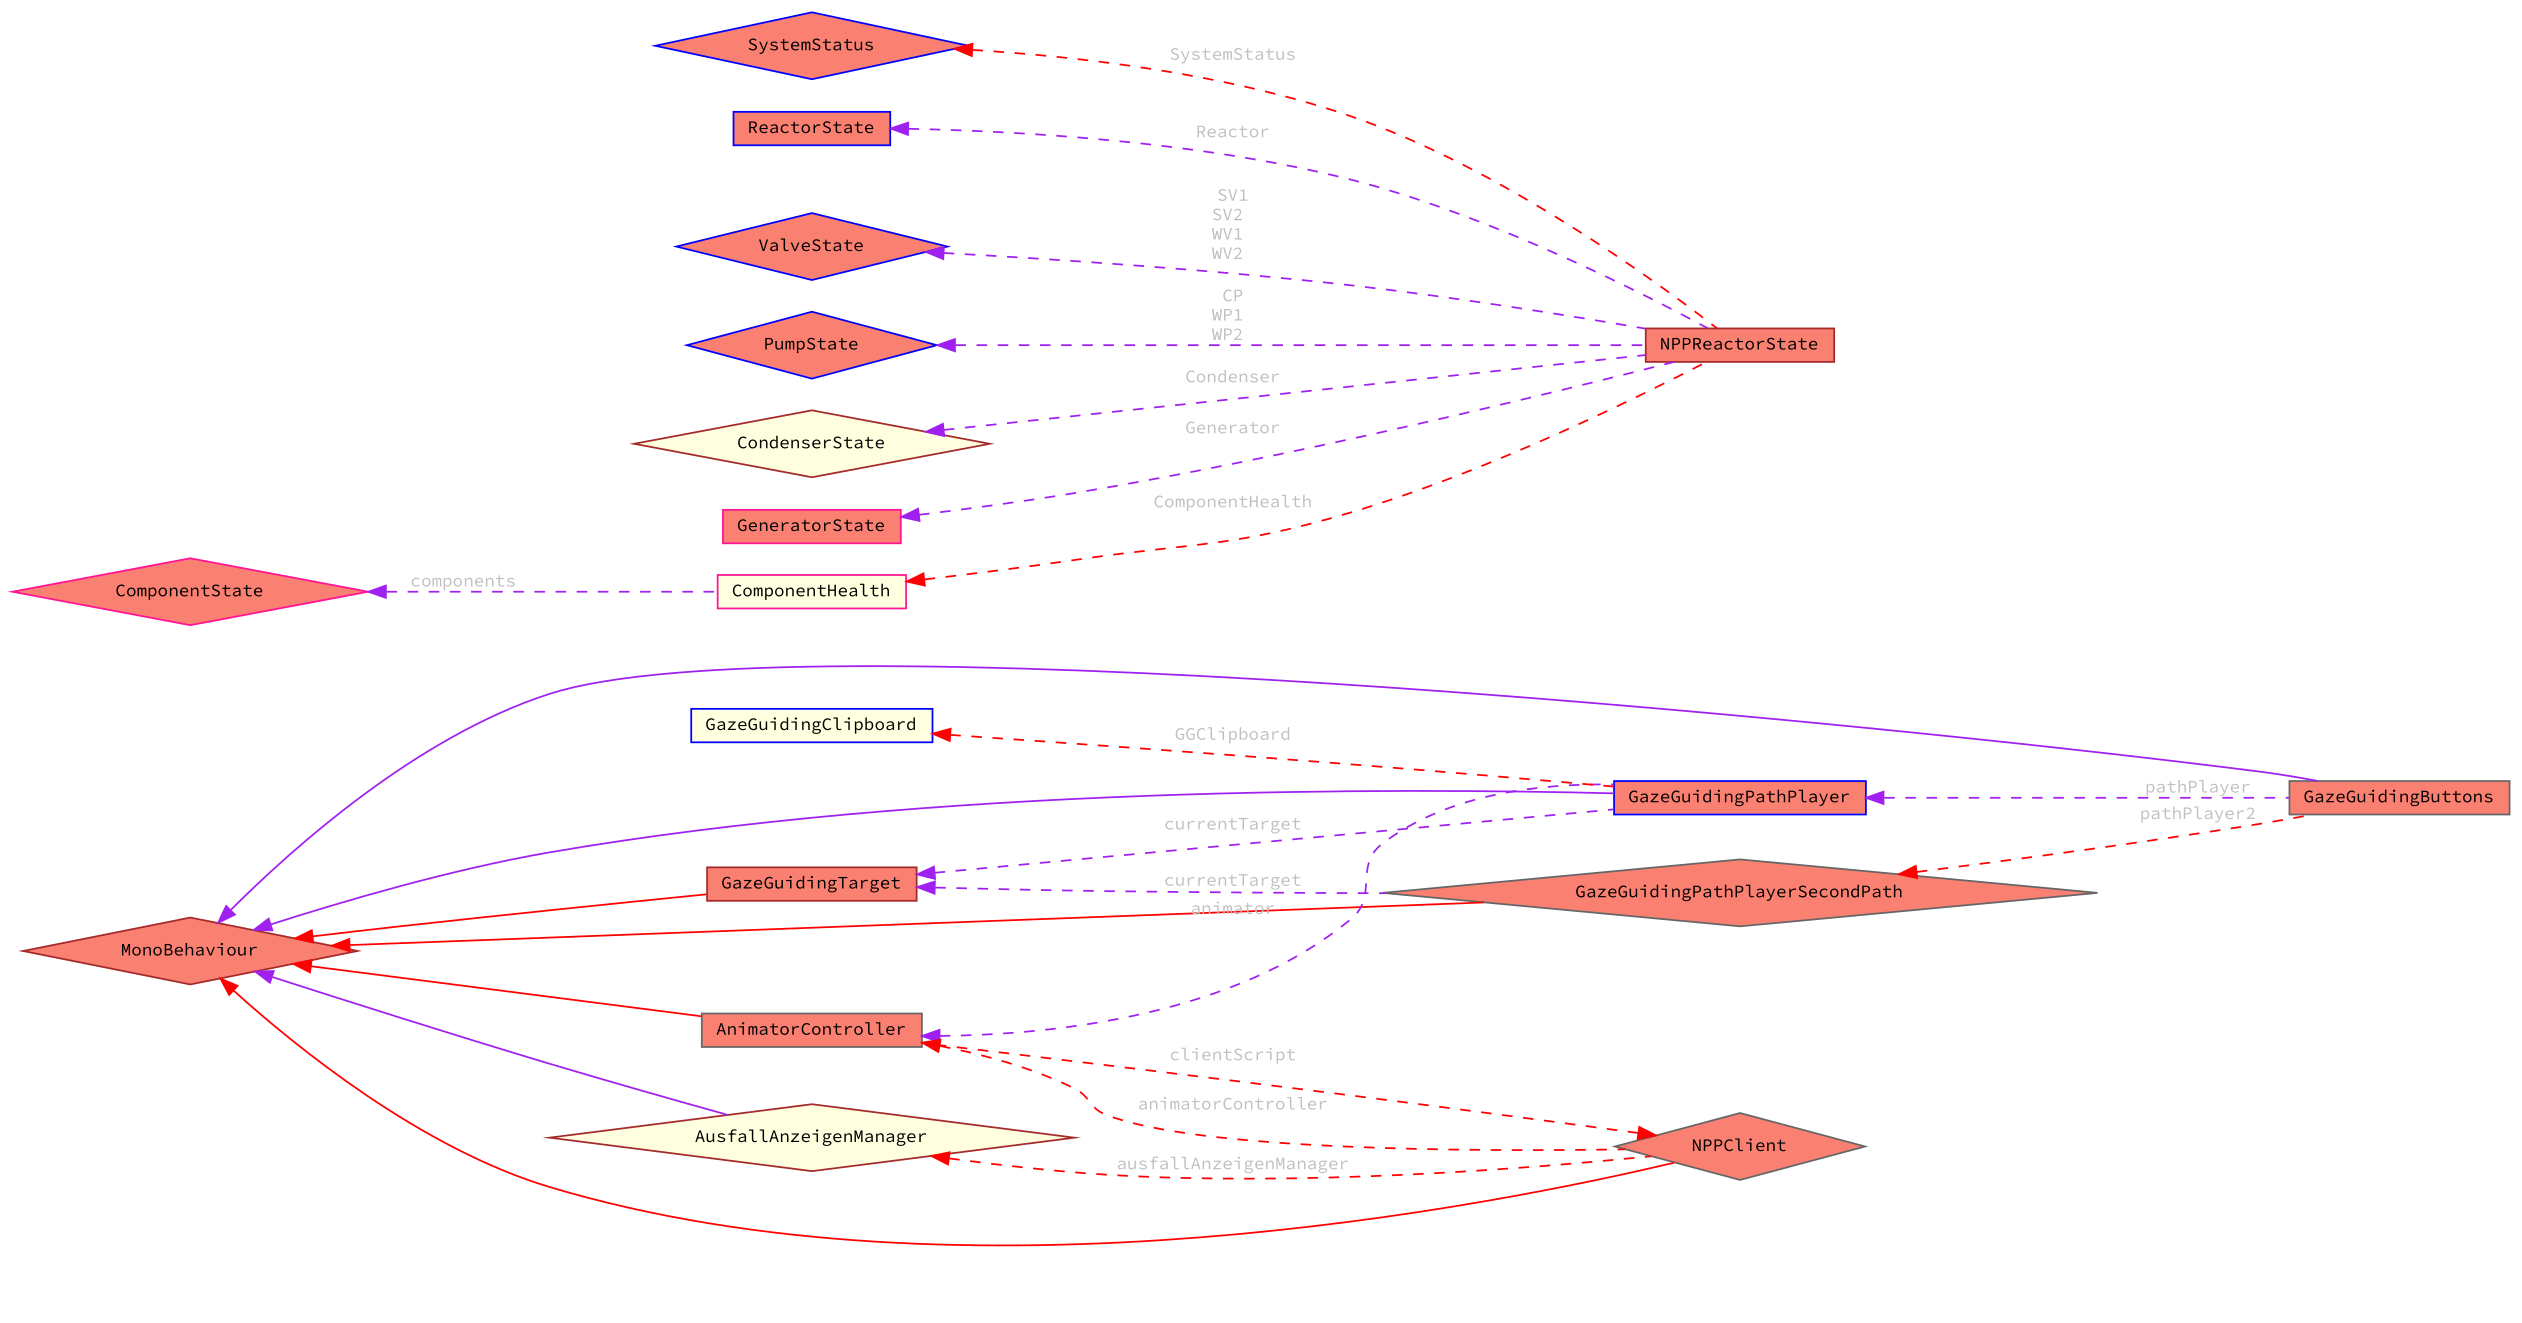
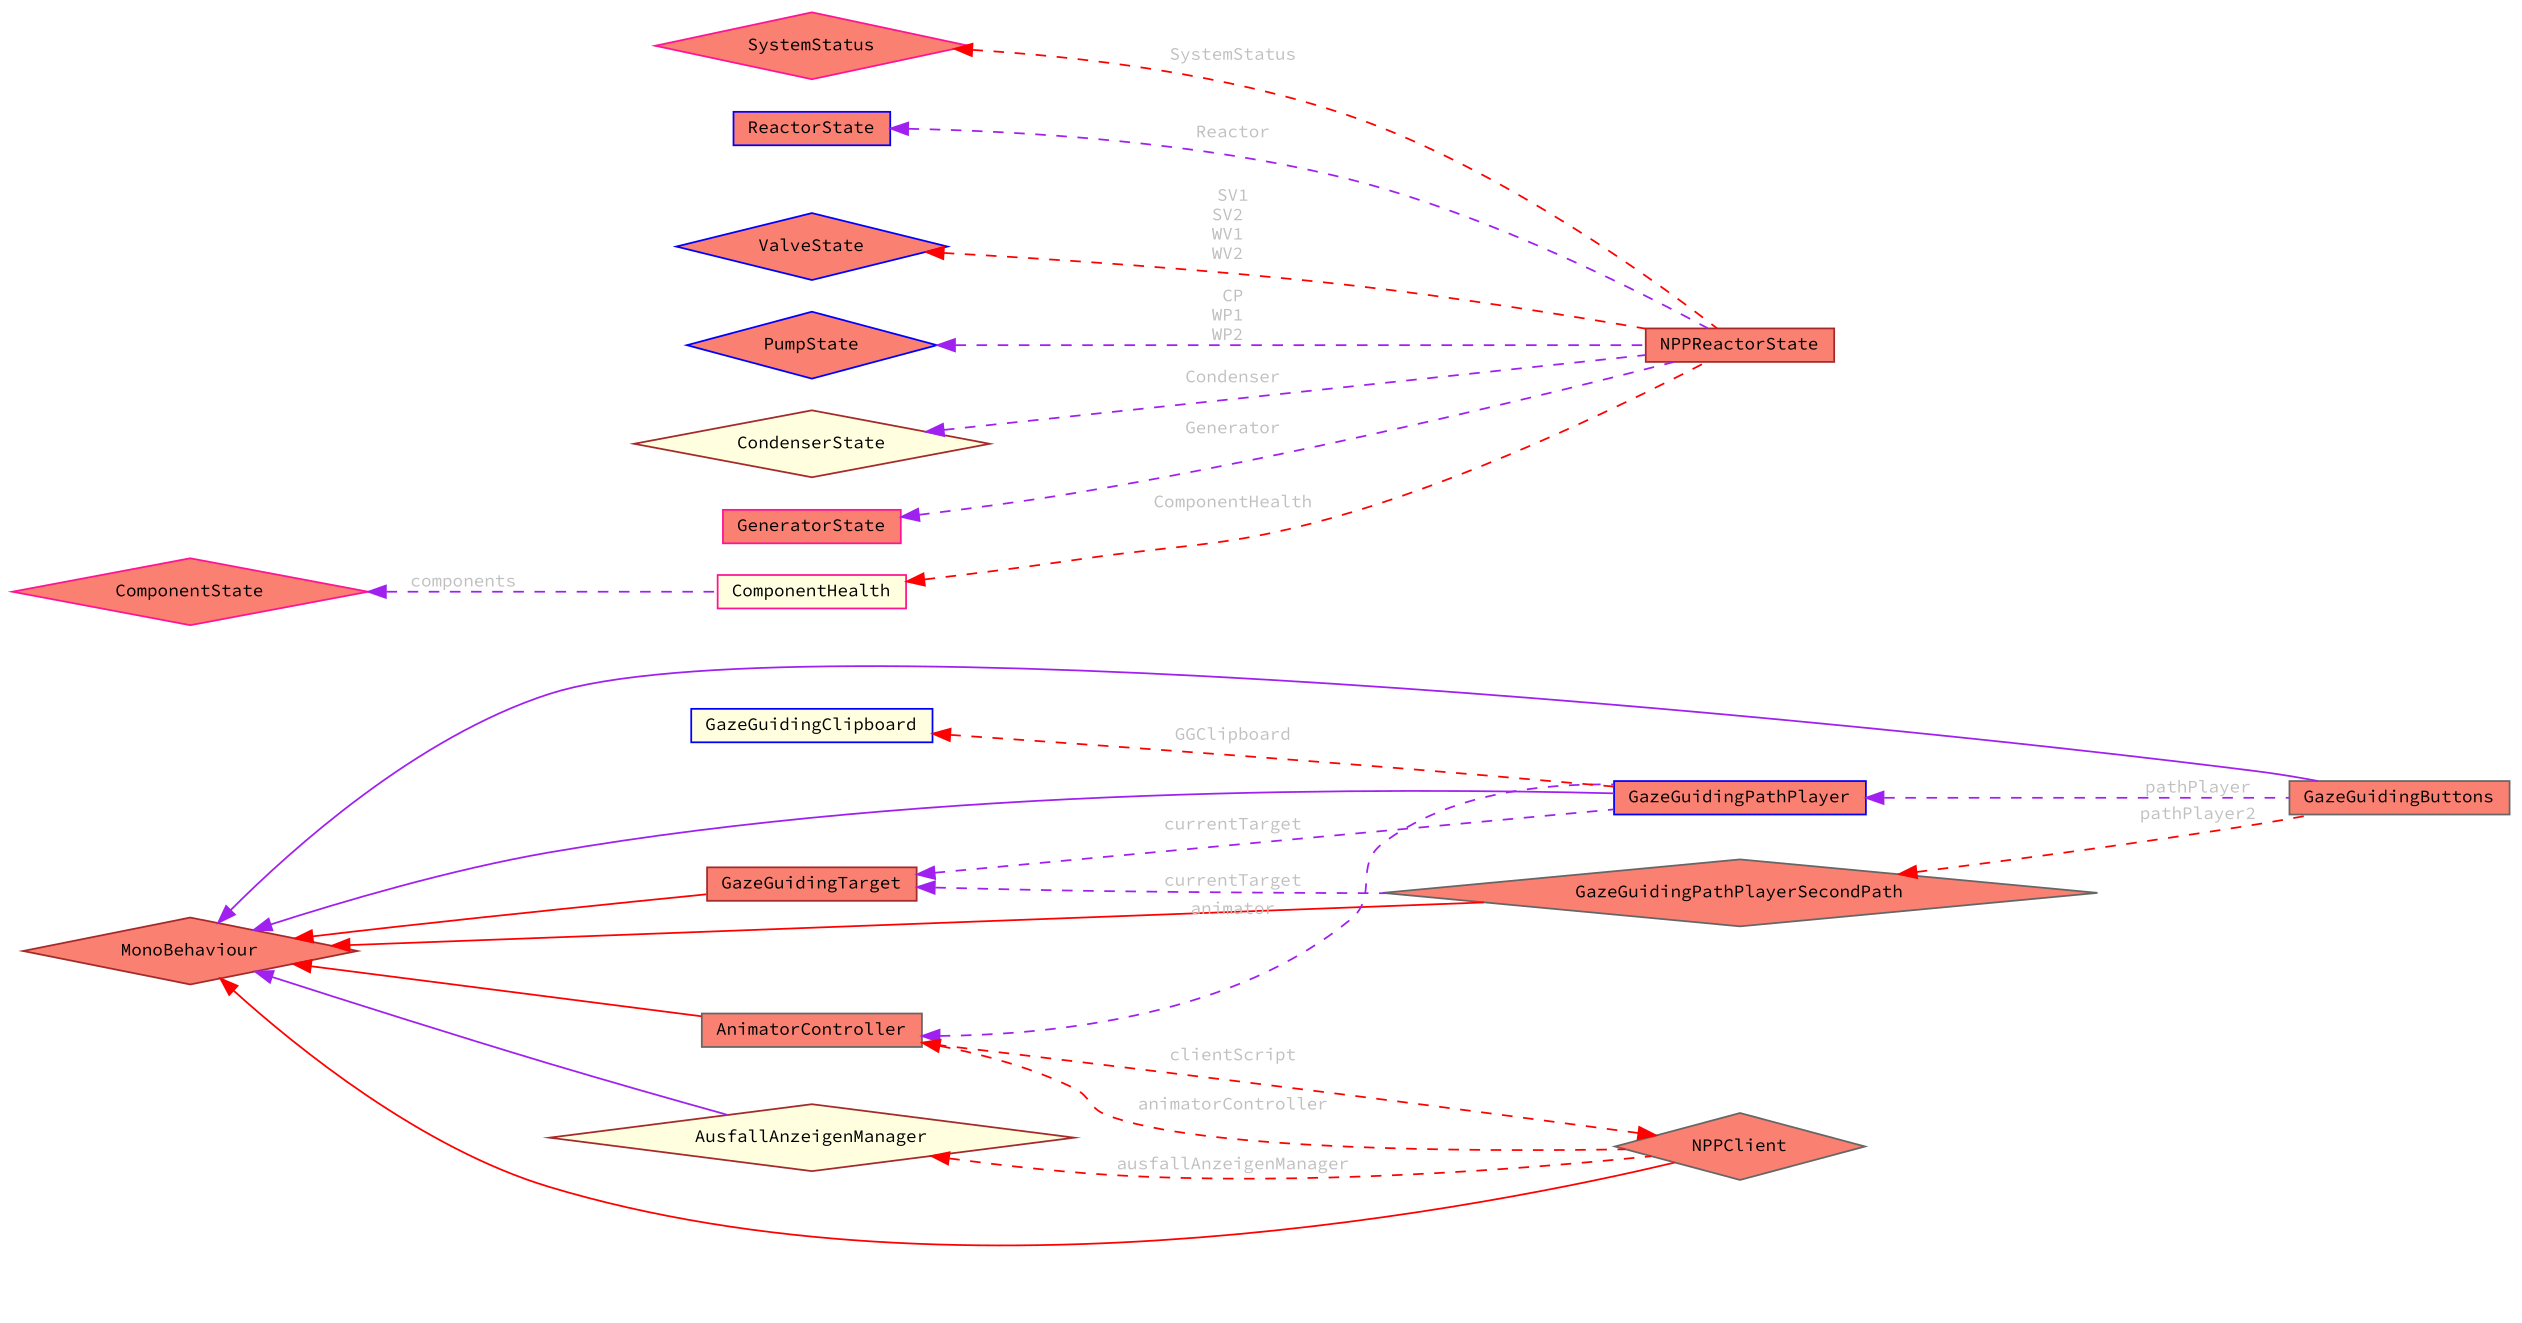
(812, 46) -> (812, 46)
(1296, 279) -> (1296, 279)
